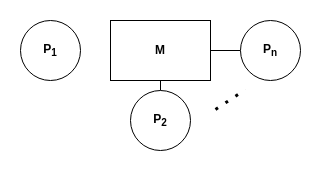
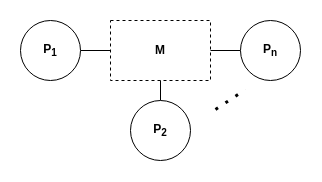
none -> (96, 51)
(161, 51) -> (161, 51)
(161, 121) -> (161, 131)
